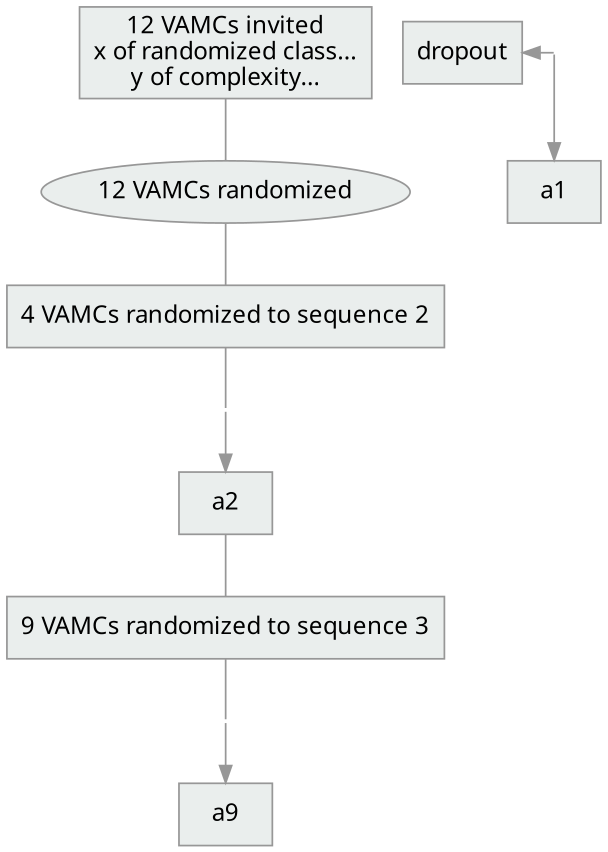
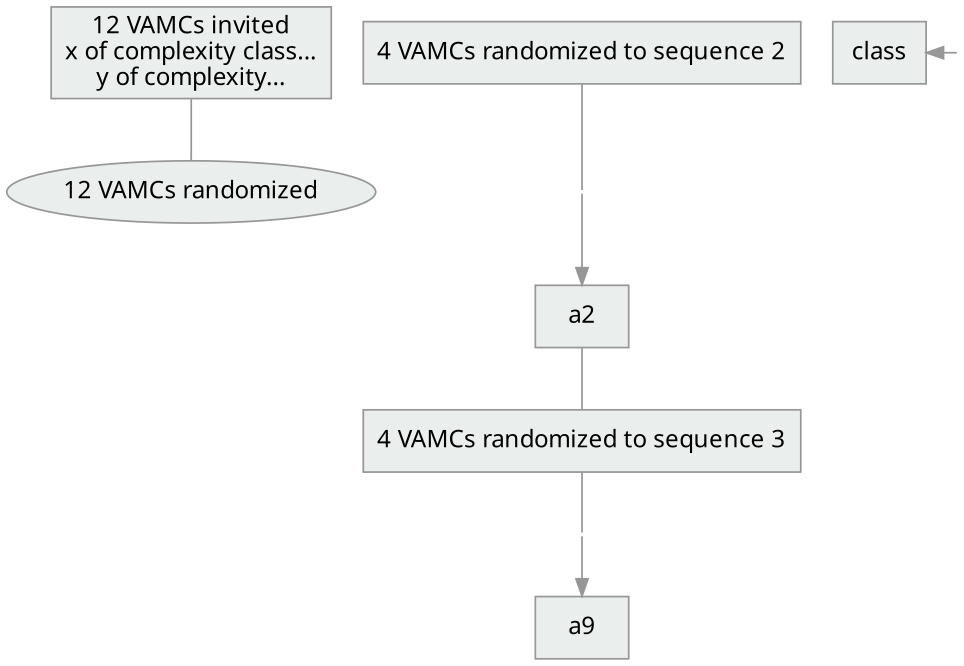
(226, 53) -> (191, 53)
(463, 53) -> (879, 53)
(554, 192) -> none
(226, 254) -> none
(226, 628) -> (582, 441)
